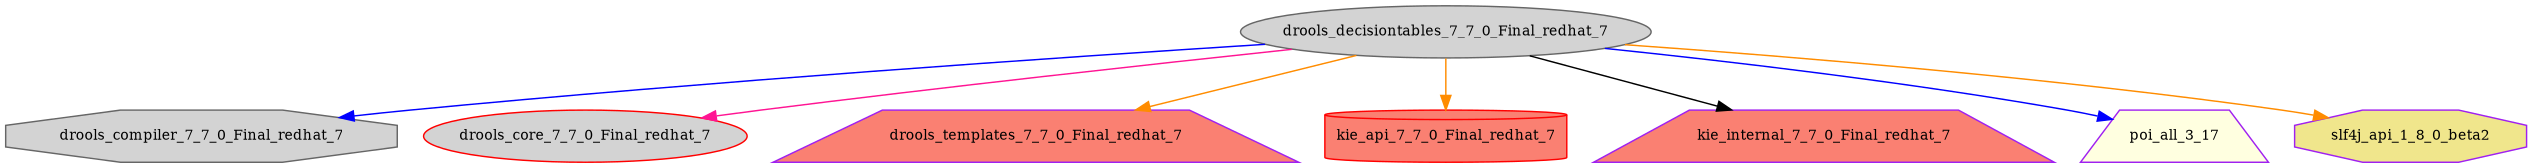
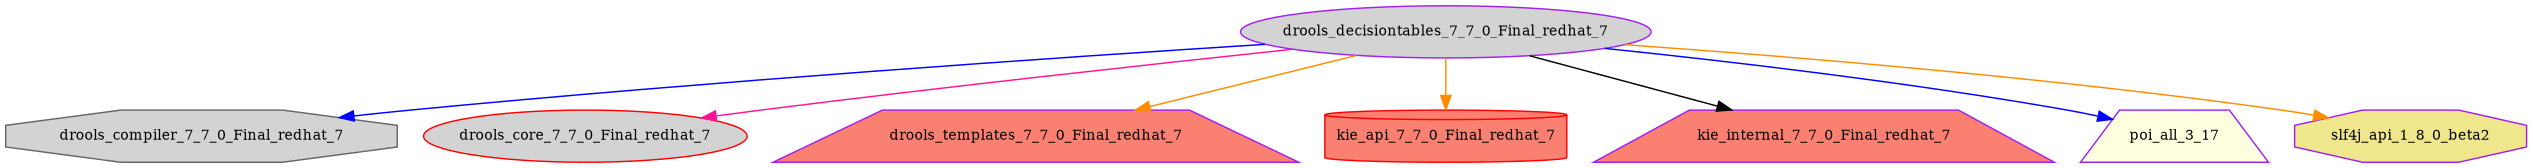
(1446, 32) -> (1446, 32)
